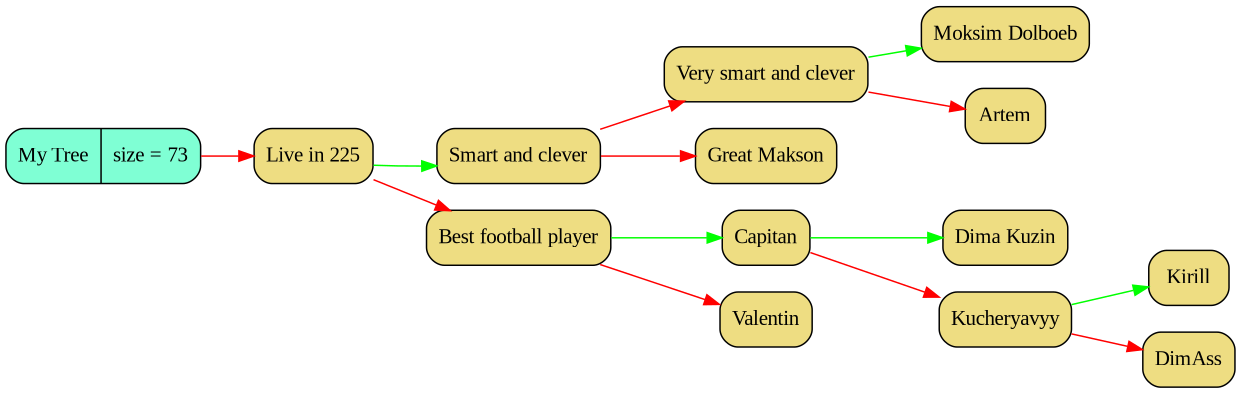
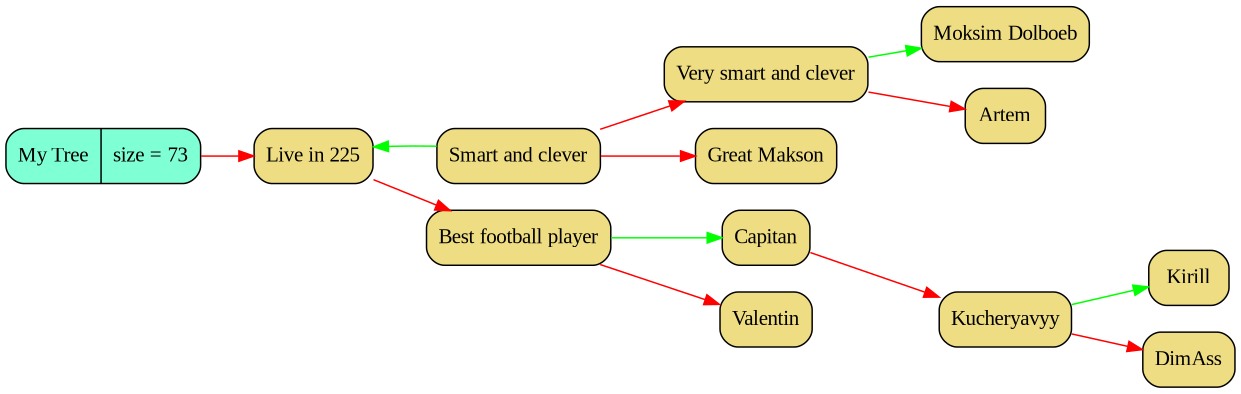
(398, 166) -> (413, 146)
(1005, 238) -> none
